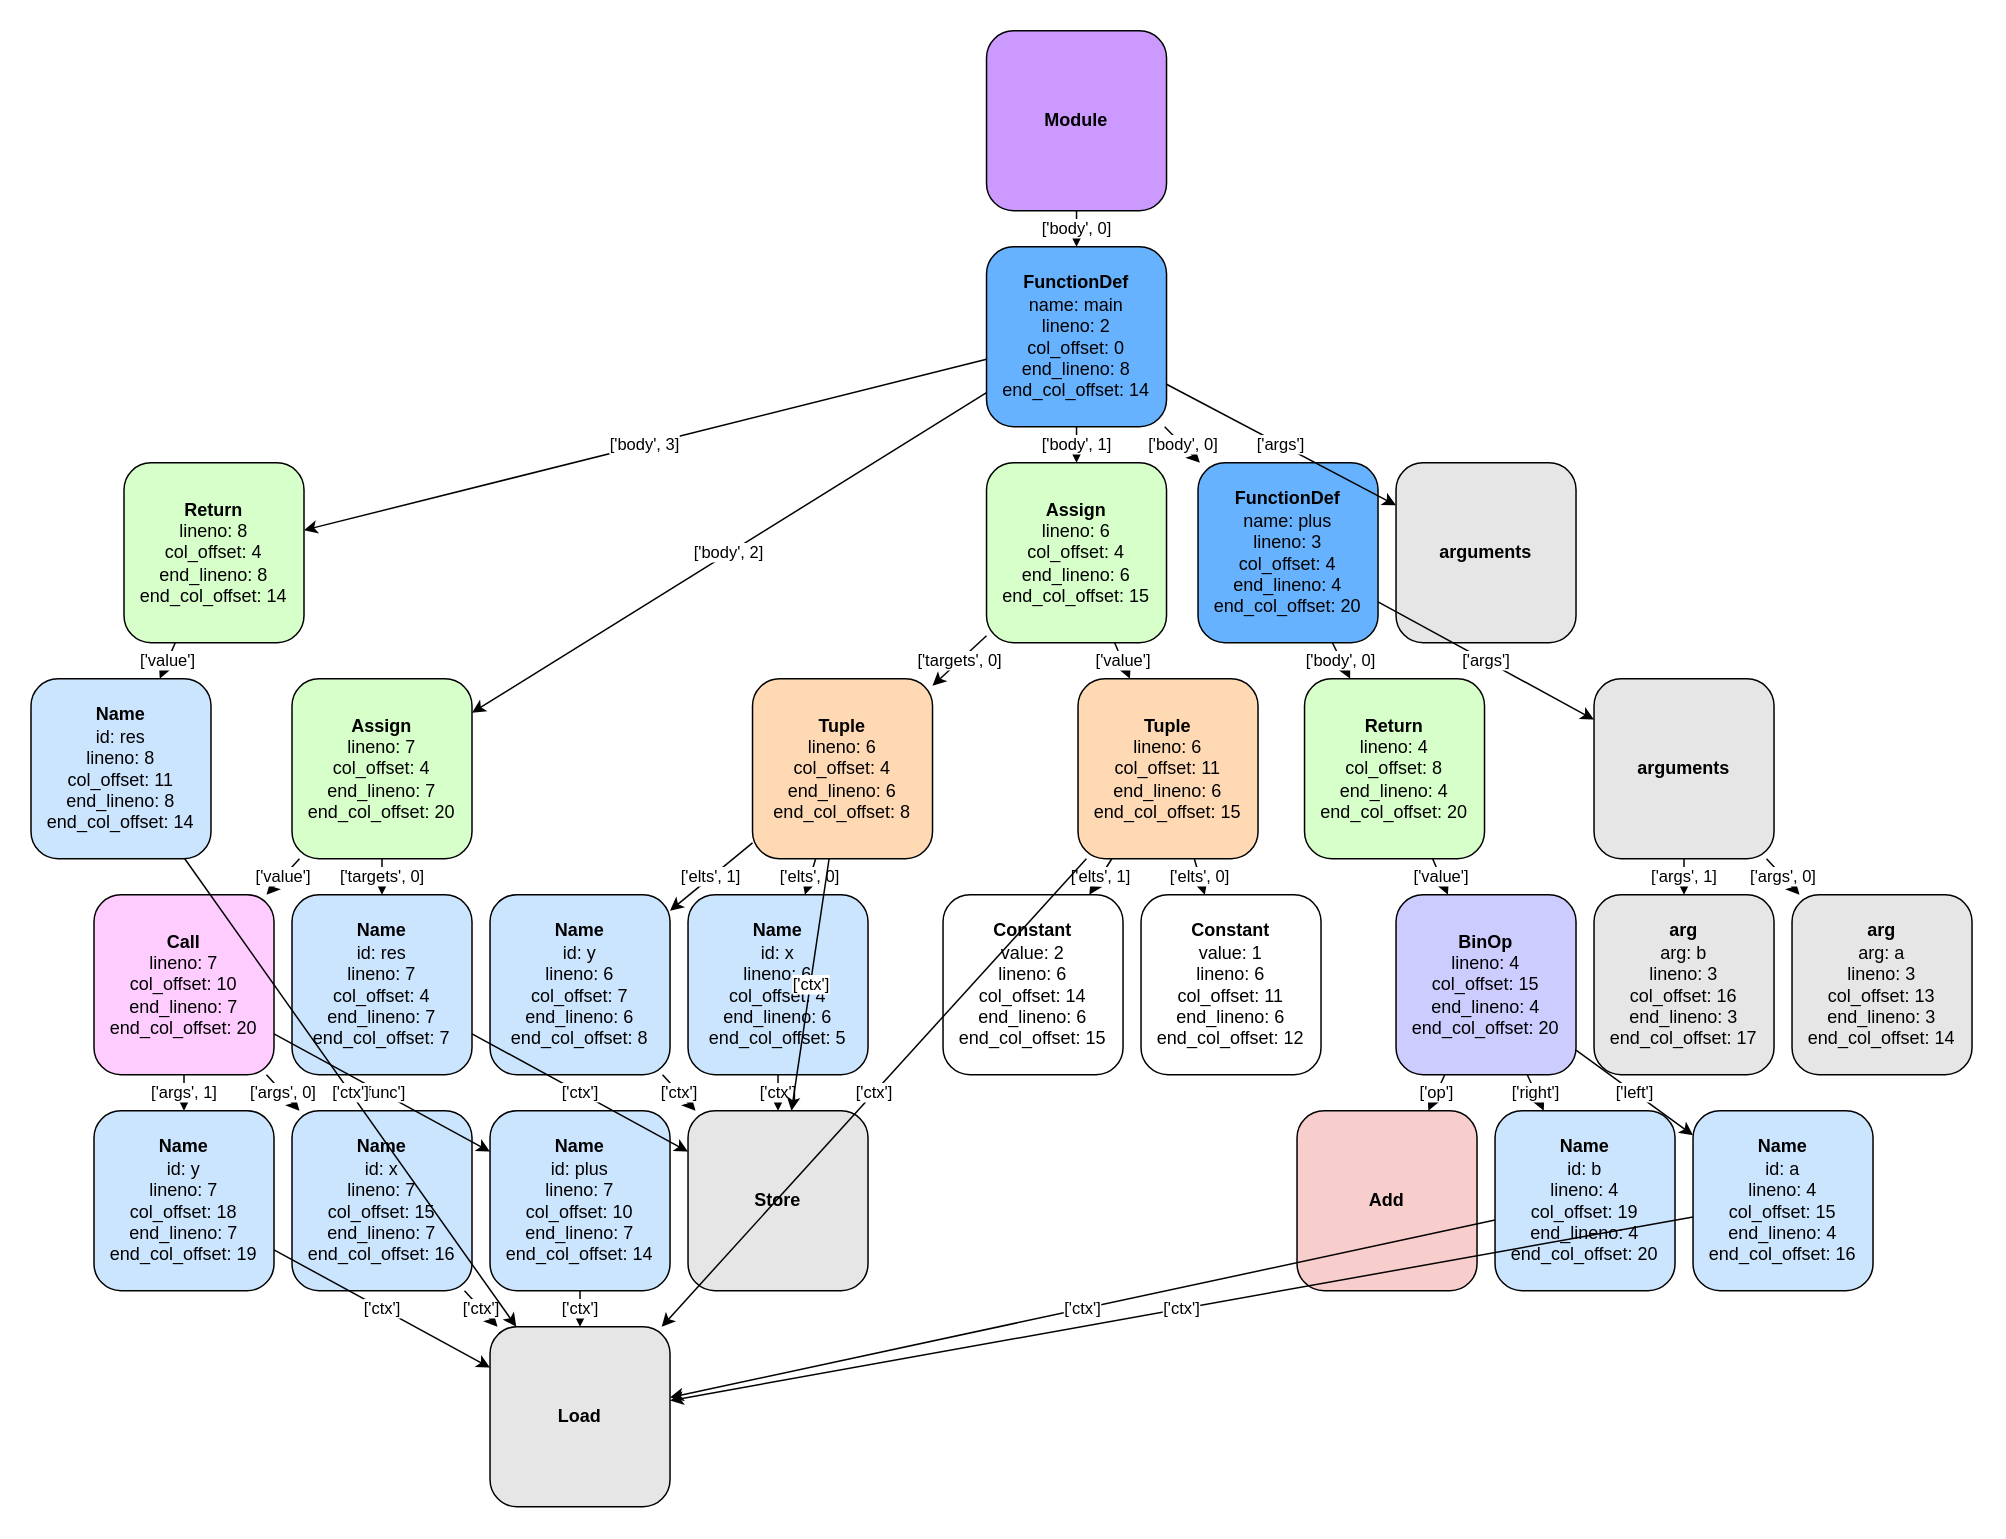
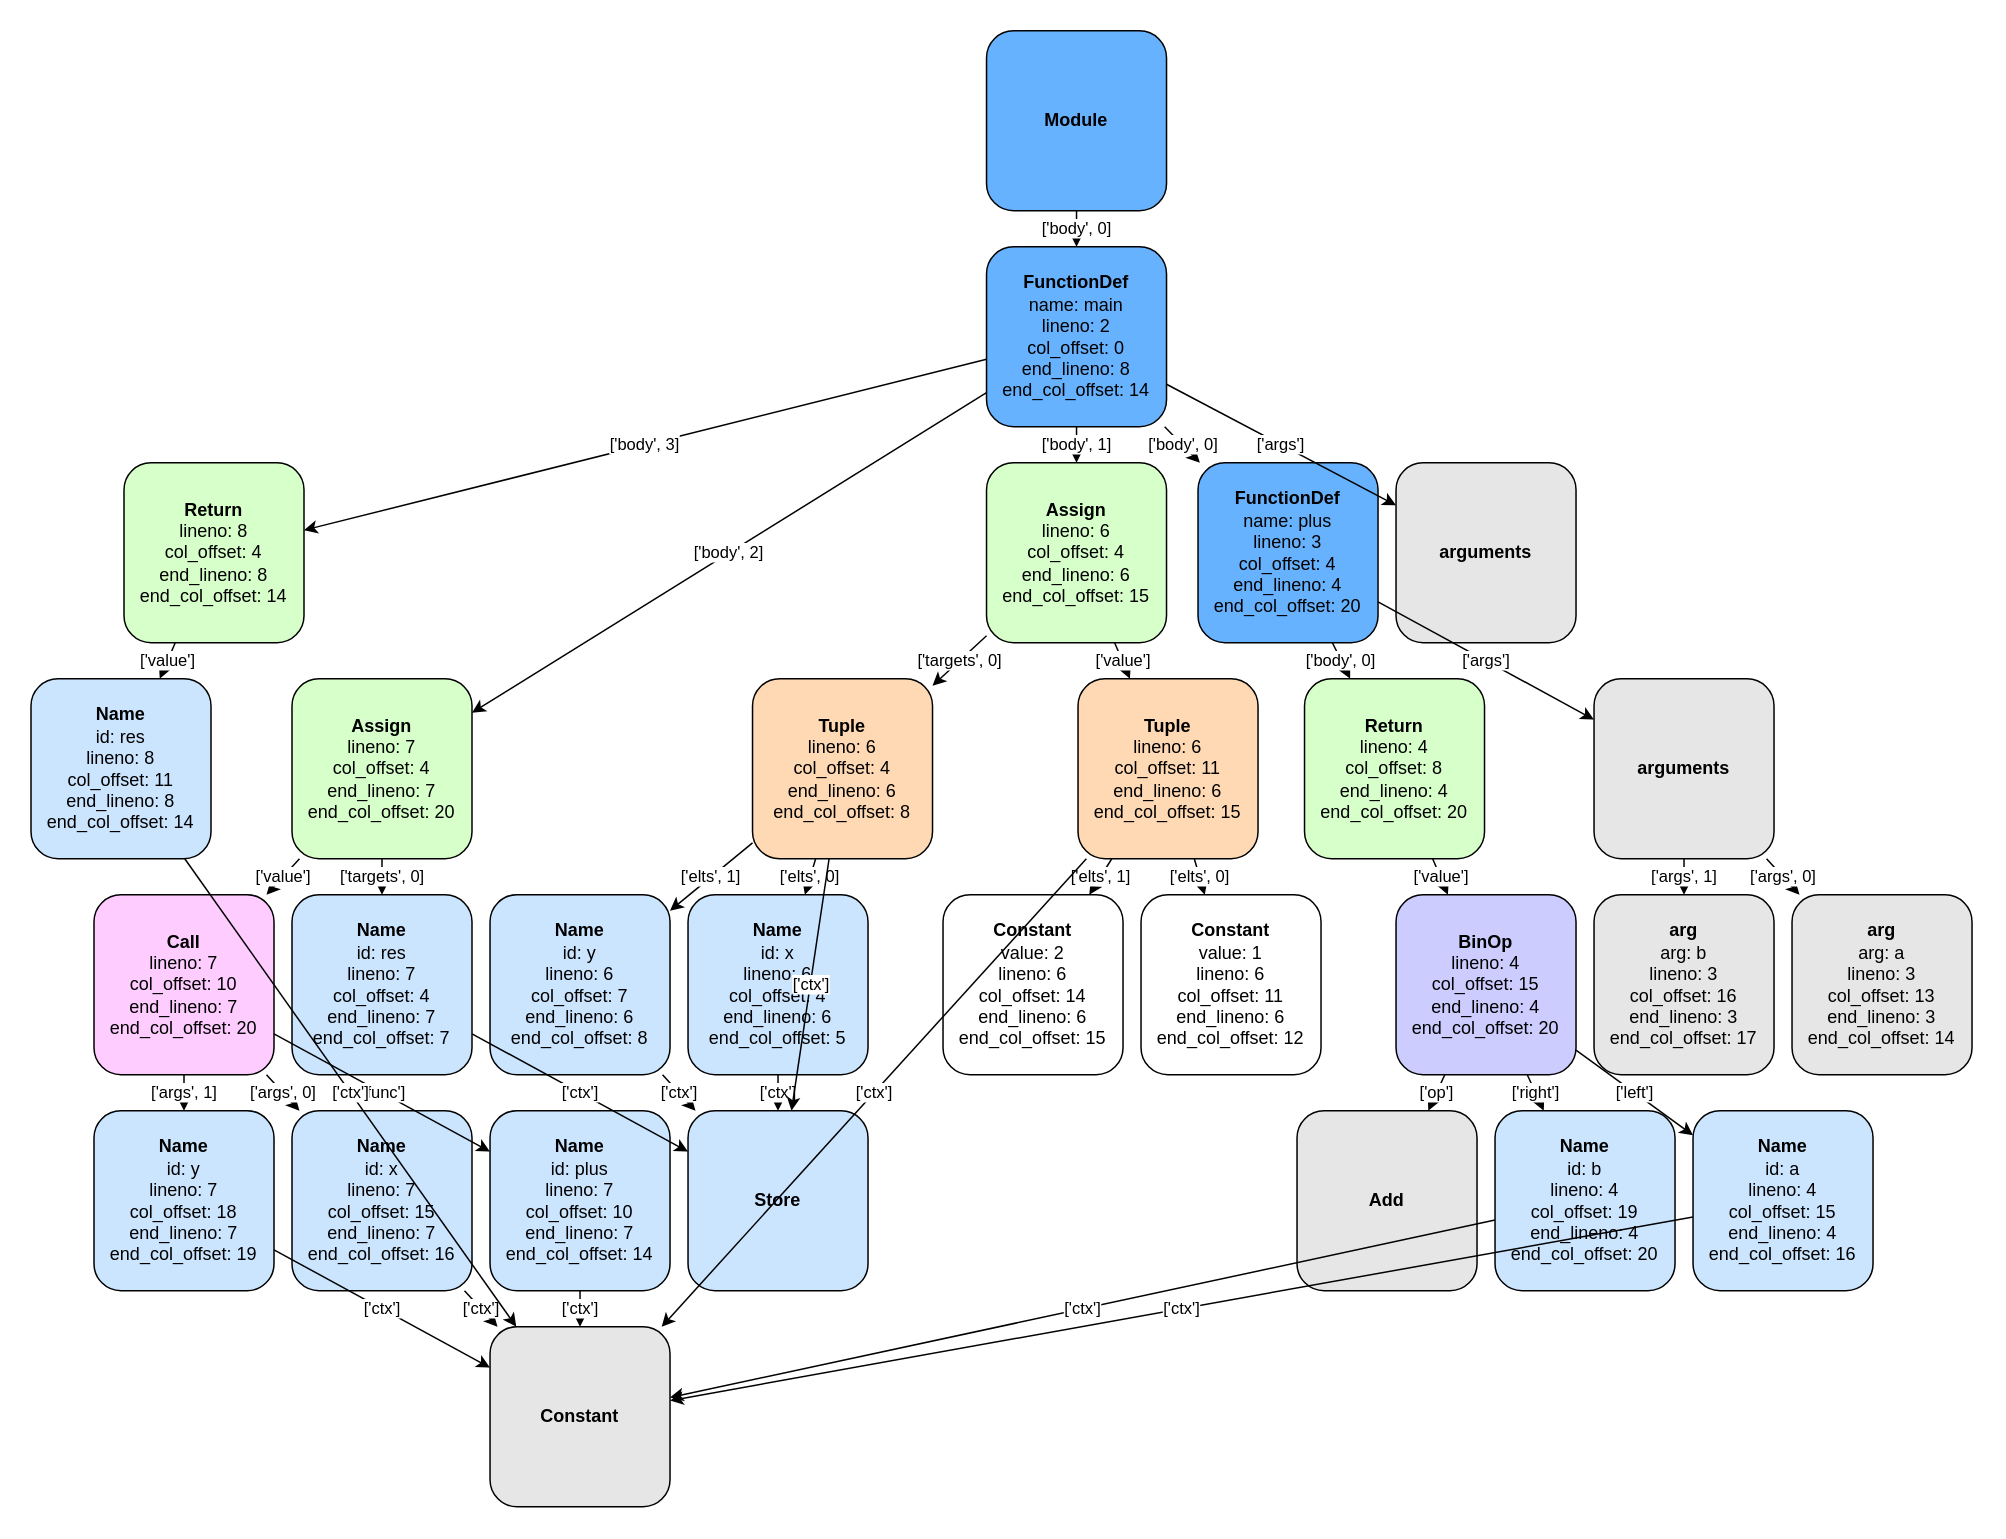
(1076, 121) -> (1076, 121)
(778, 1201) -> (778, 1201)
(1387, 1201) -> (1387, 1201)
(580, 1417) -> (580, 1417)
